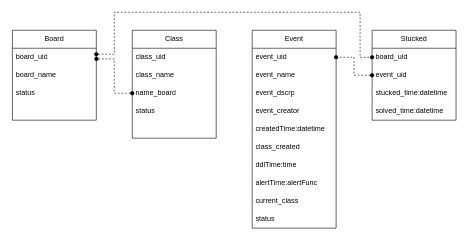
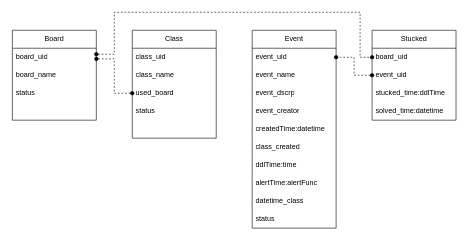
(156, 93) -> (156, 93)
(415, 93) -> (412, 93)
(281, 201) -> (282, 201)
